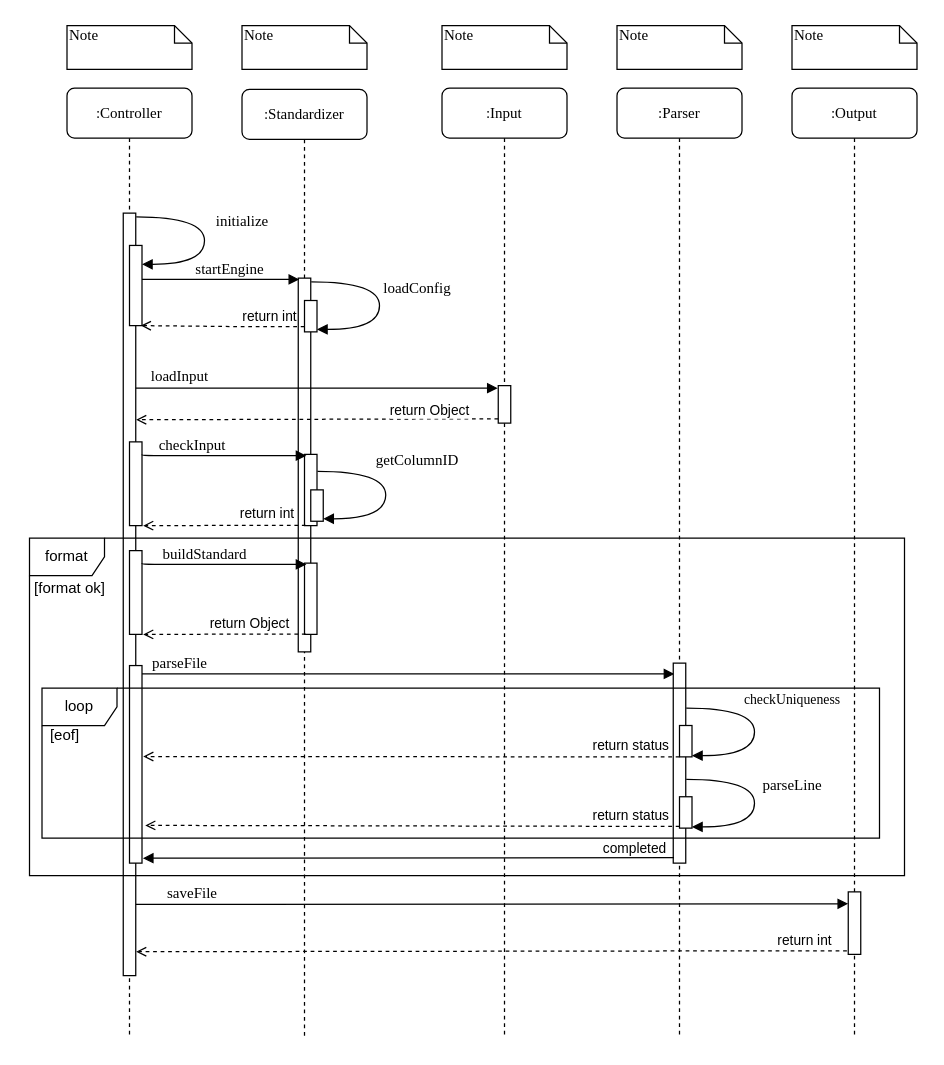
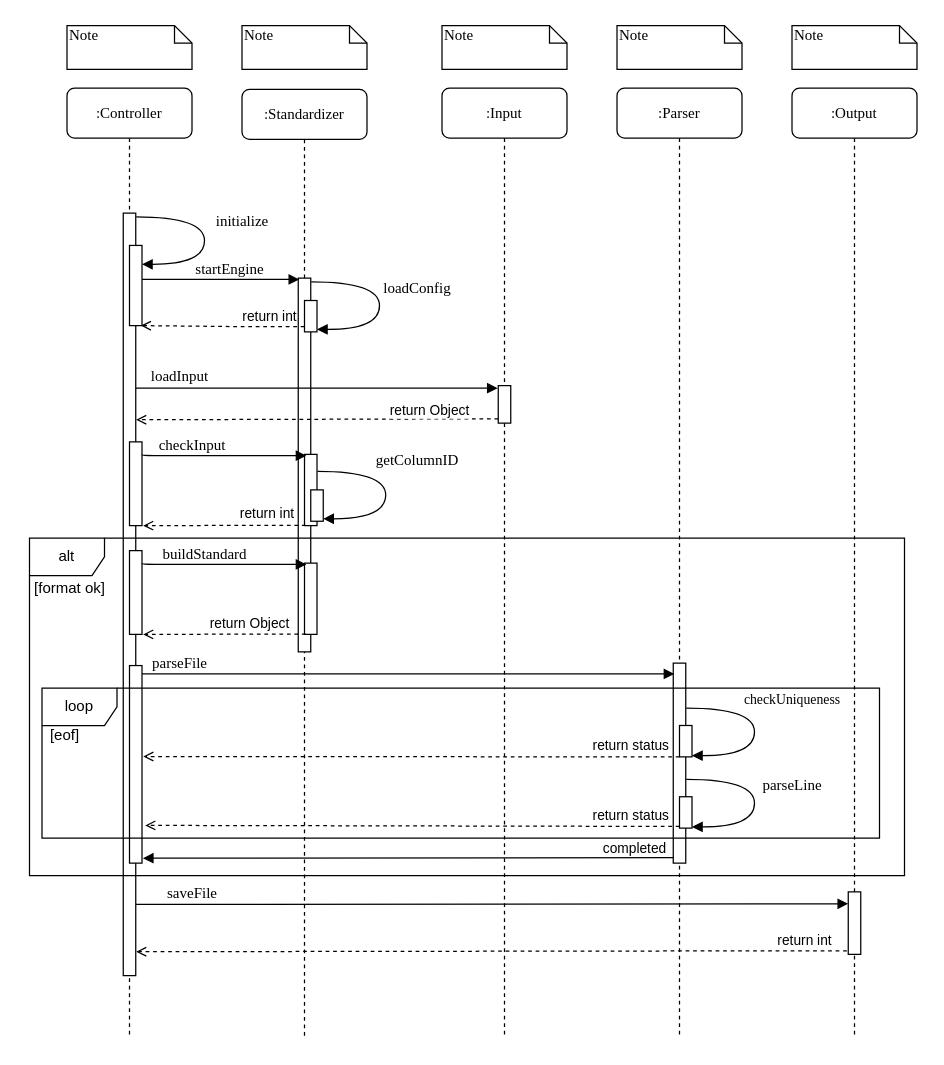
(67, 557) -> (67, 557)
